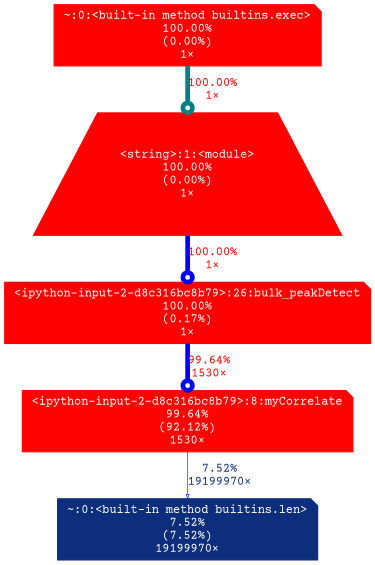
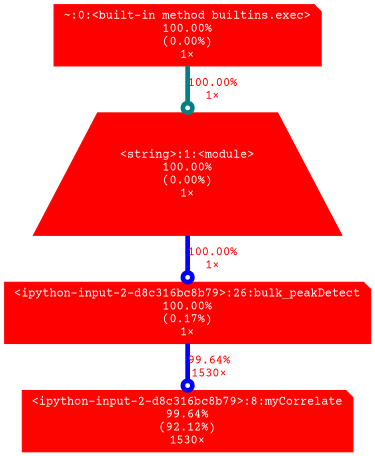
(188, 529) -> none
